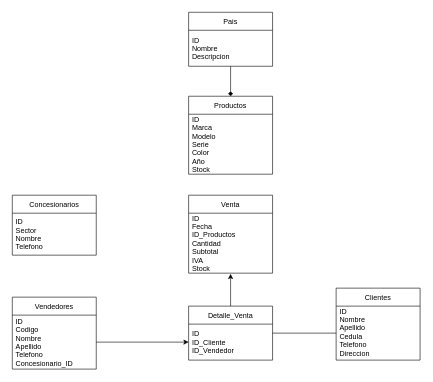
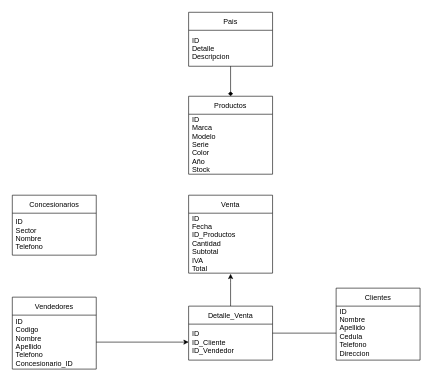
(196, 40) -> (196, 40)
(196, 218) -> (196, 218)
